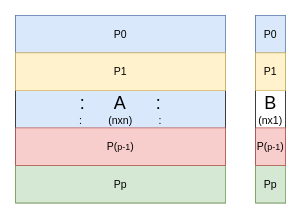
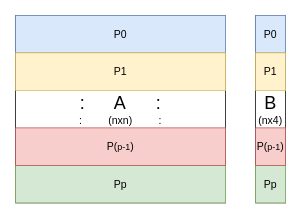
(120, 109) -> (120, 109)
(270, 109) -> (270, 109)
